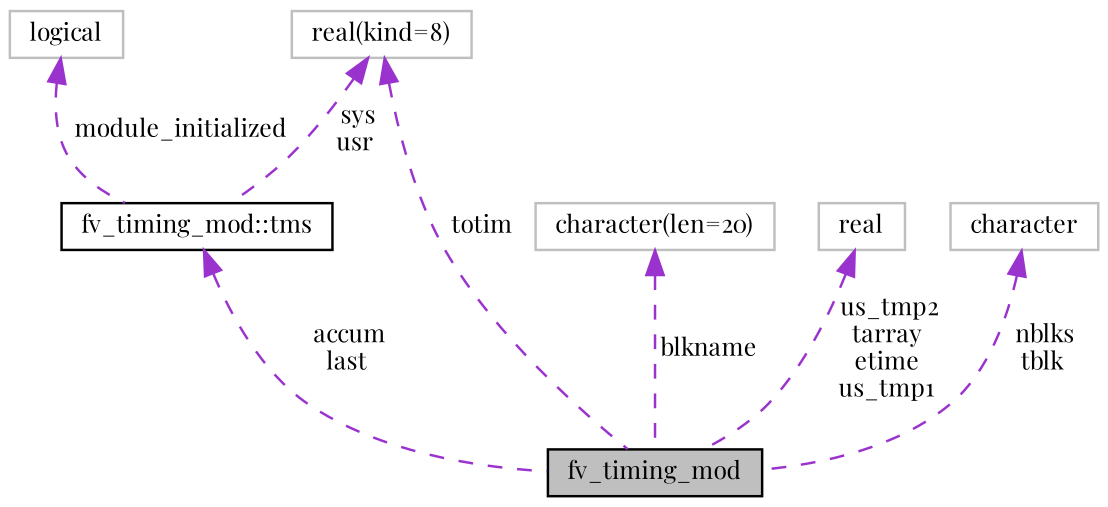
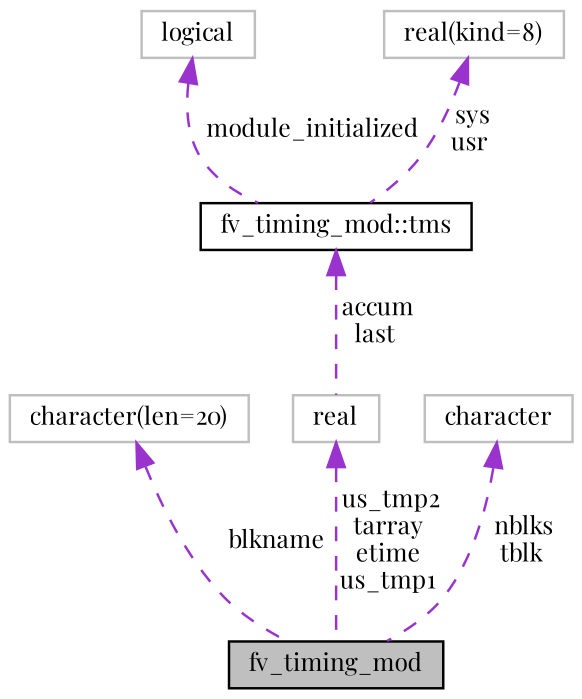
(471, 289) -> none
(346, 426) -> (336, 335)
